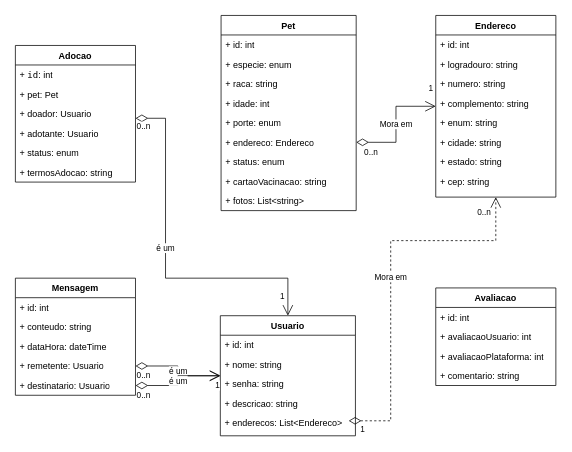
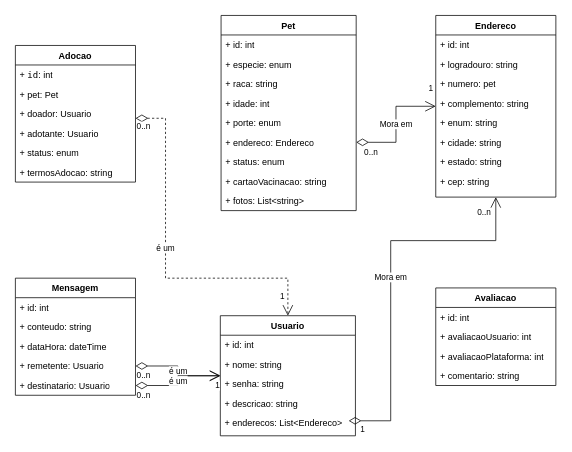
(476, 85) -> (469, 85)
(446, 240) -> (446, 240)
(231, 278) -> (231, 278)
